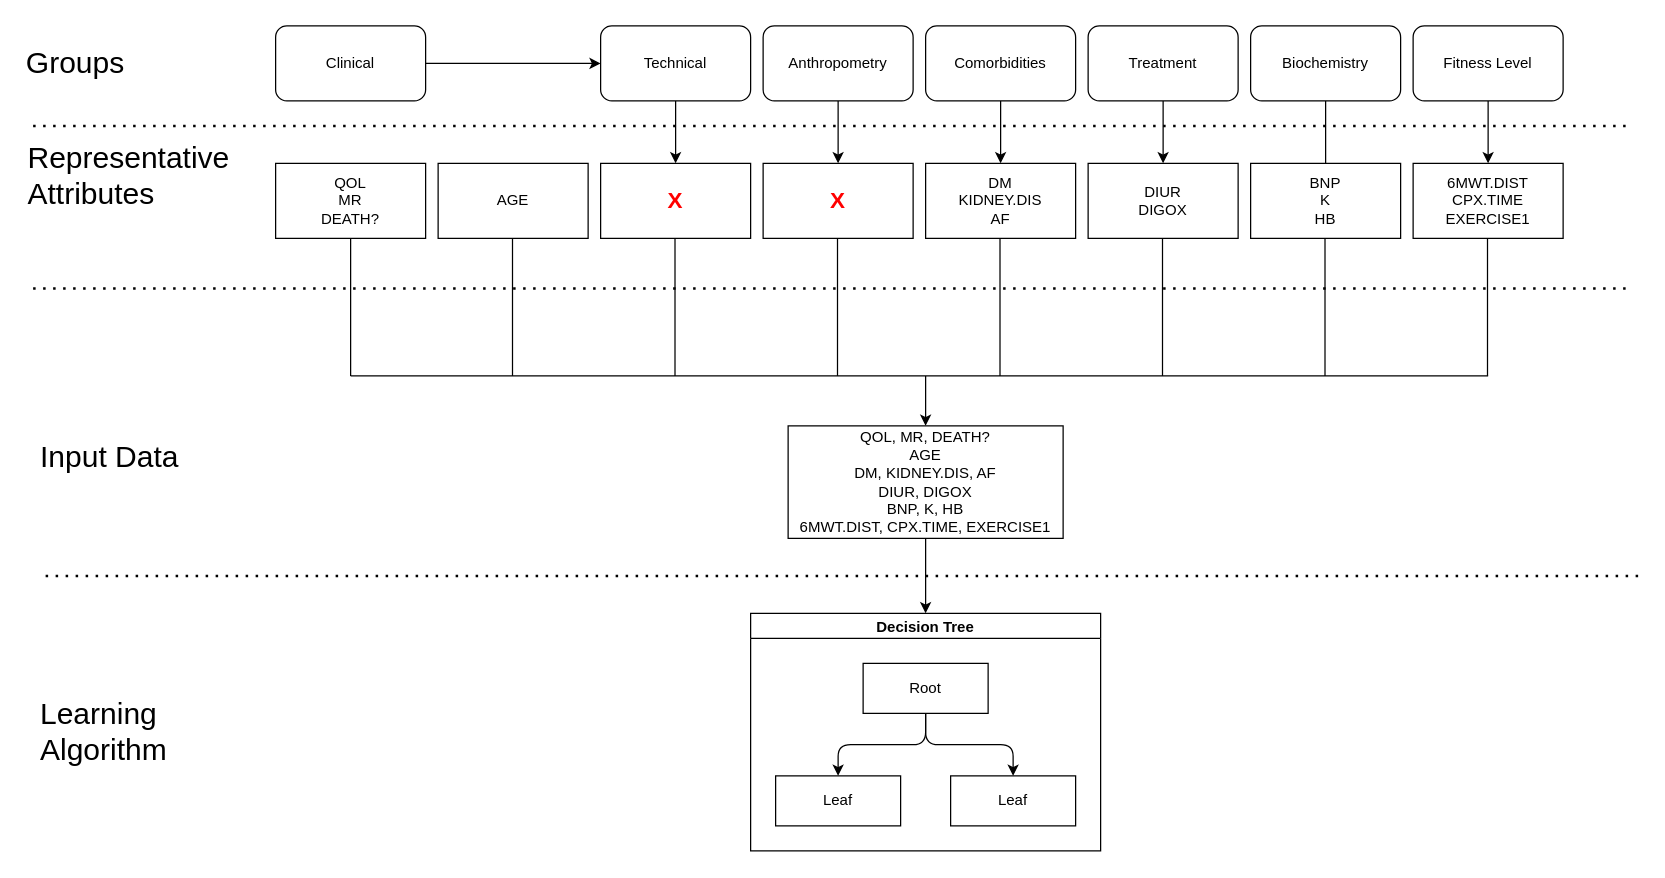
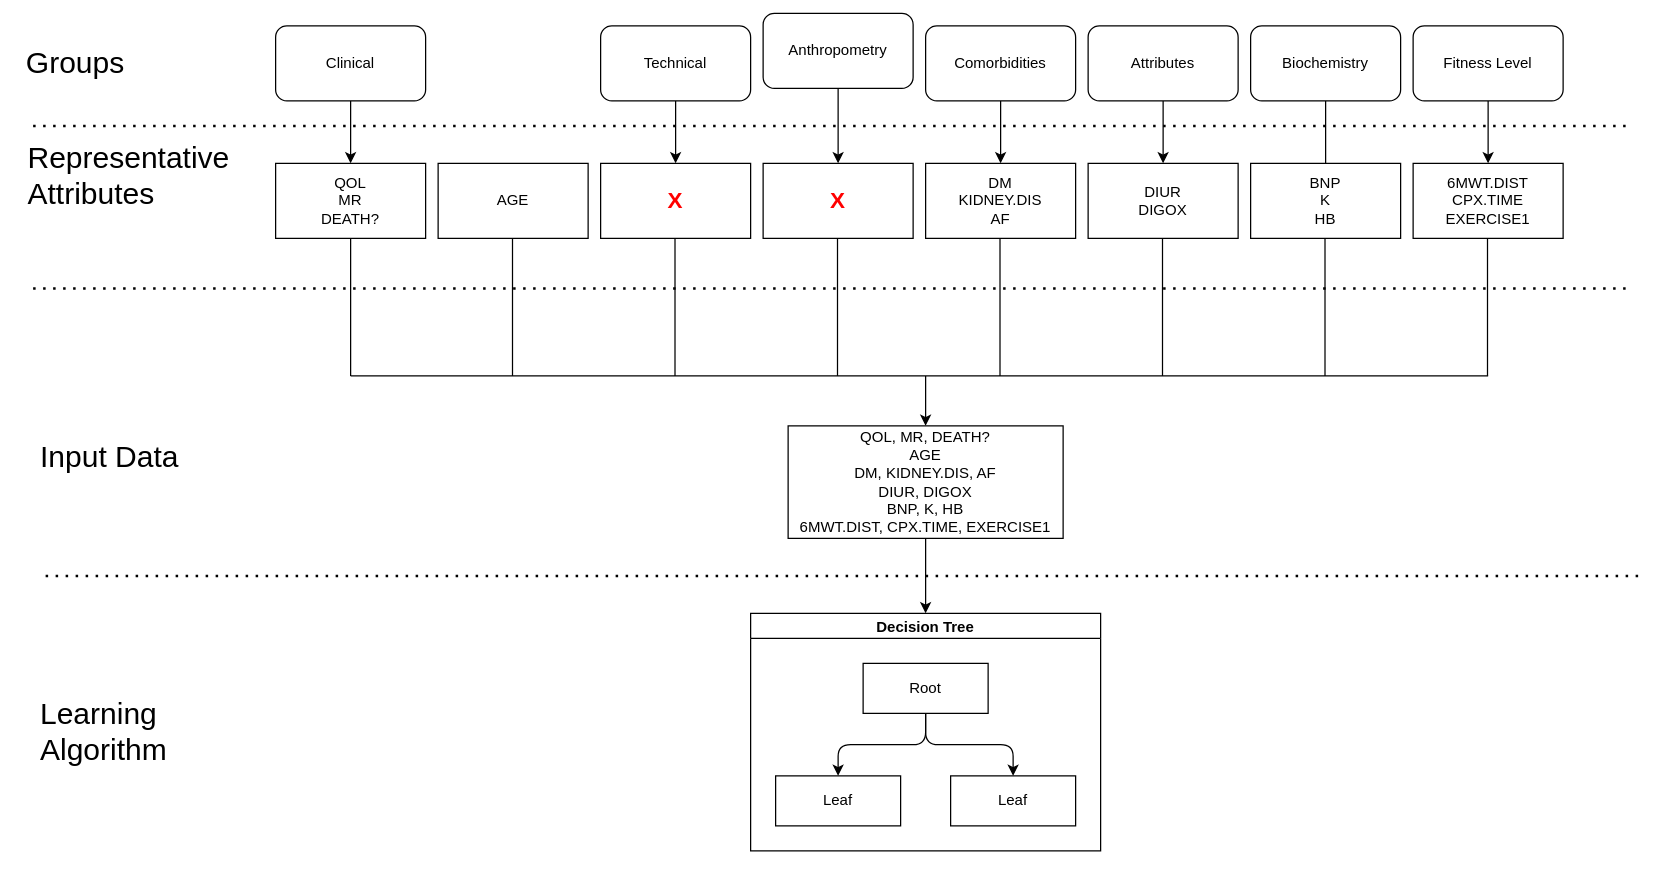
(509, 63) -> (351, 128)
(838, 63) -> (838, 51)
(1163, 63) -> (1163, 63)
